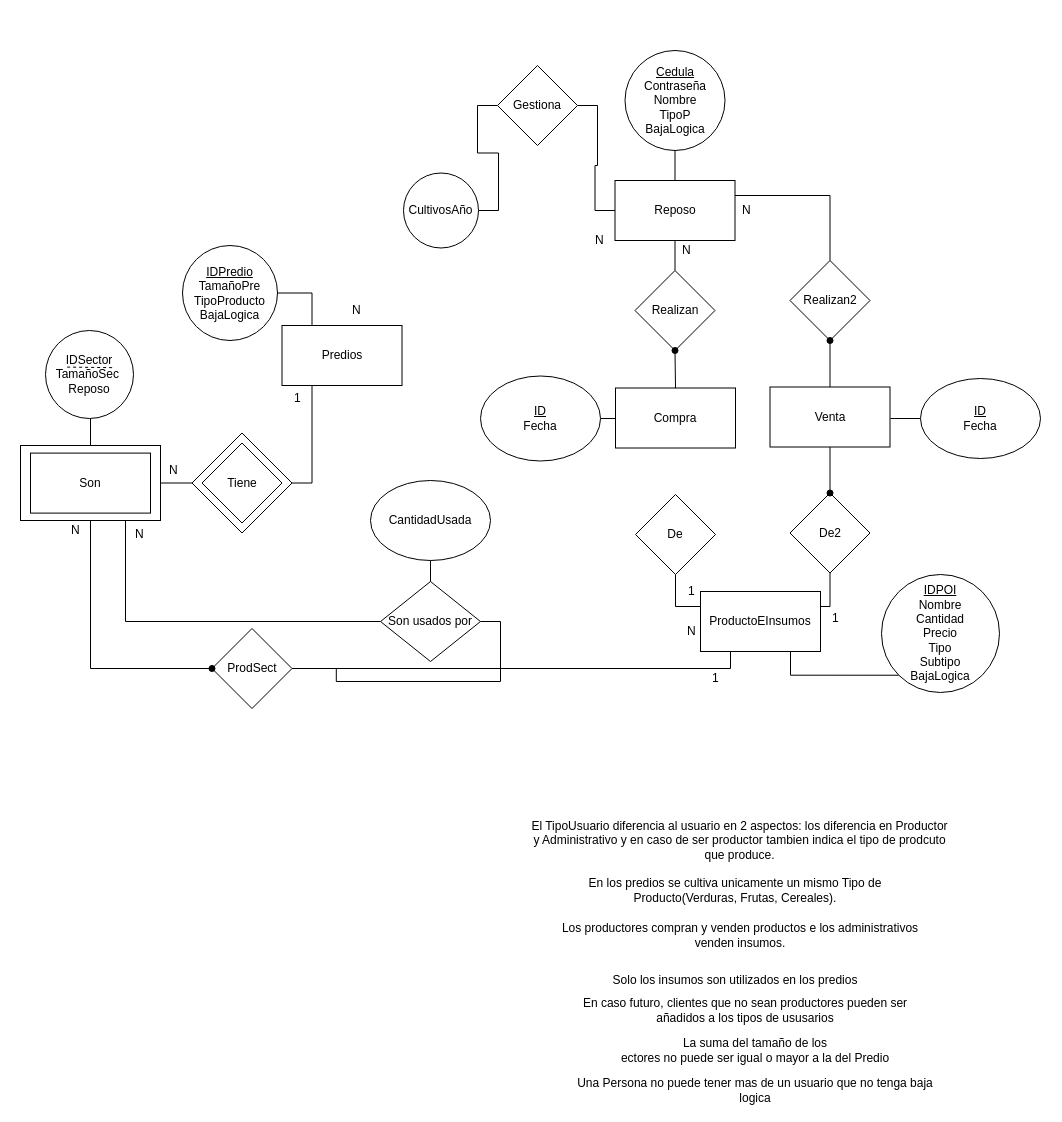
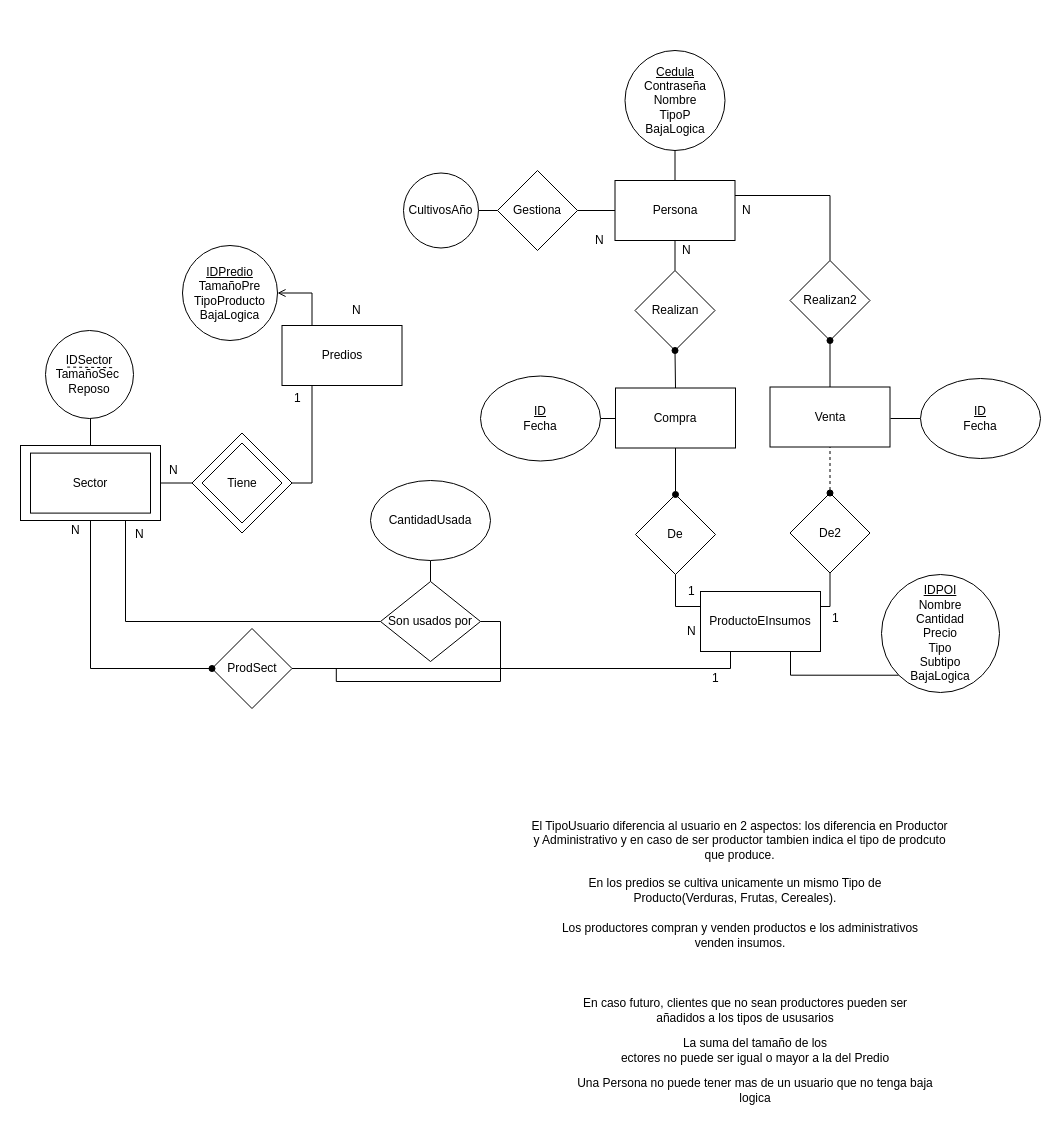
(538, 106) -> (538, 211)
(676, 211) -> (676, 211)
(283, 293) -> (283, 293)
(830, 468) -> (830, 468)
none -> (676, 469)
(91, 484) -> (91, 484)
(735, 981) -> none
